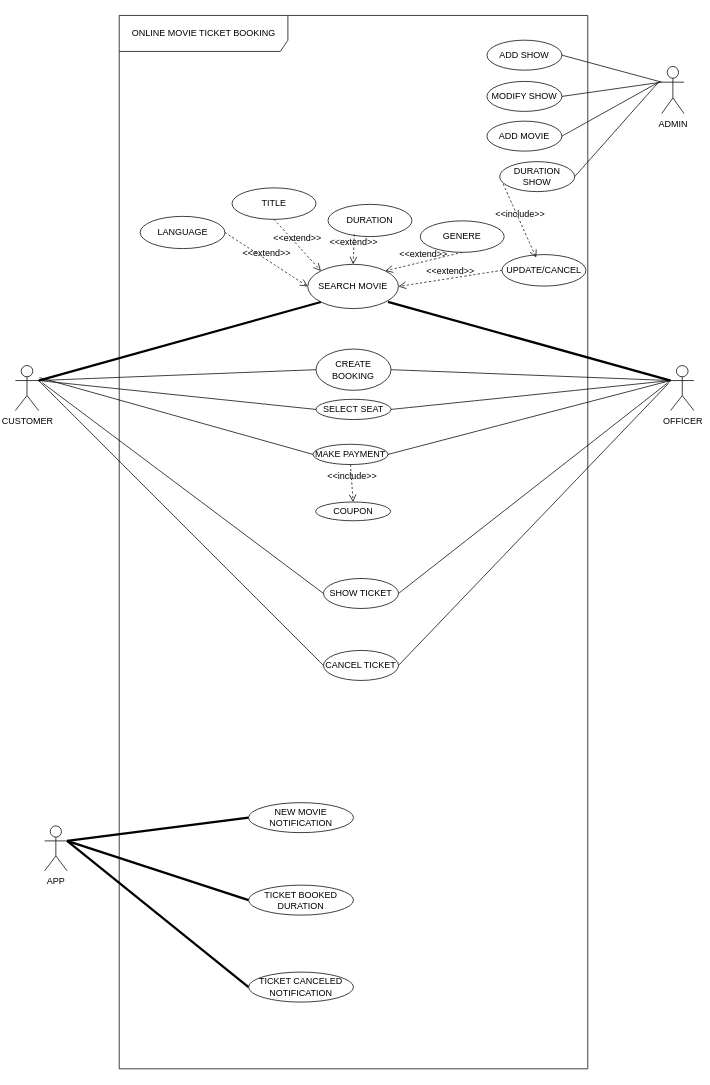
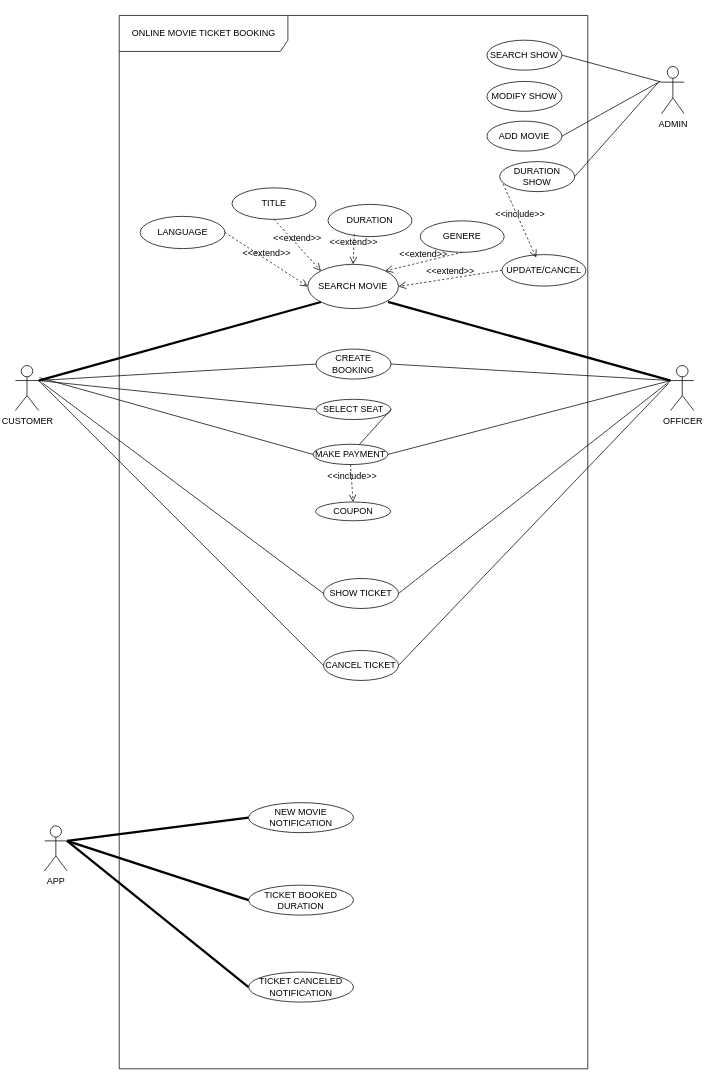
(525, 55) -> (525, 55)
(607, 90) -> none
(354, 370) -> (354, 364)
(525, 396) -> (376, 427)
